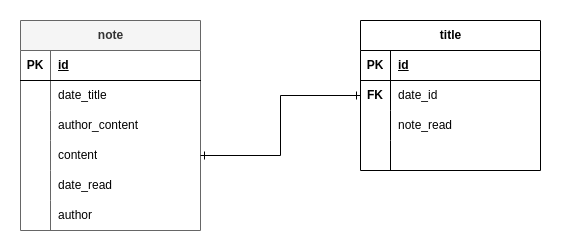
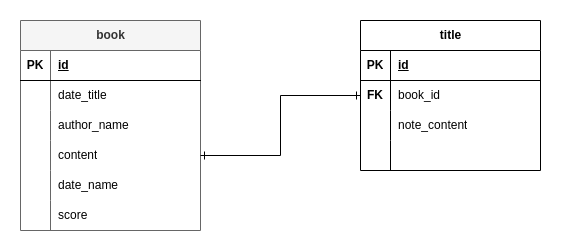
(111, 36) -> (111, 36)
(420, 96) -> (420, 96)
(106, 126) -> (95, 126)
(429, 126) -> (439, 126)
(89, 186) -> (89, 186)
(79, 216) -> (75, 216)
